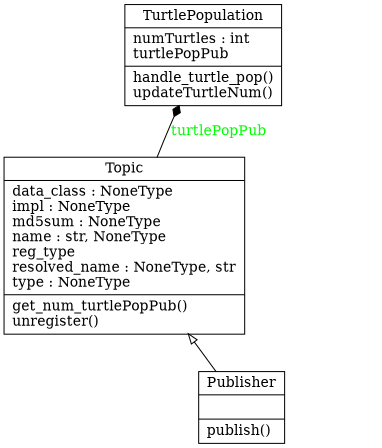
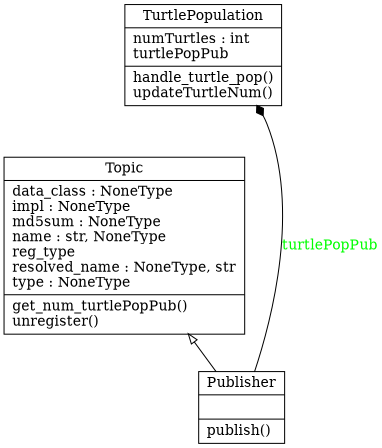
(165, 137) -> (281, 244)
